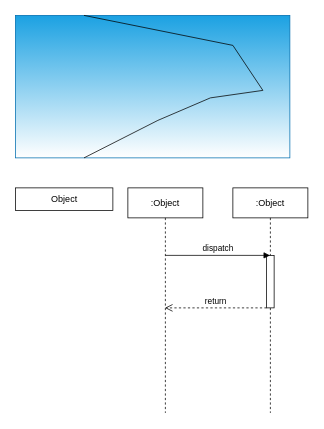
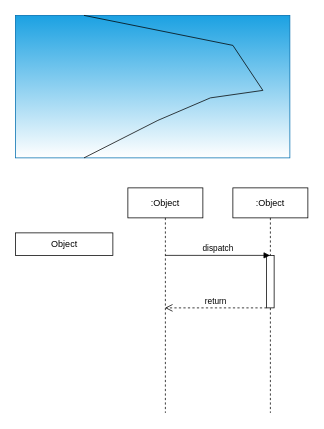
(64, 199) -> (64, 244)
